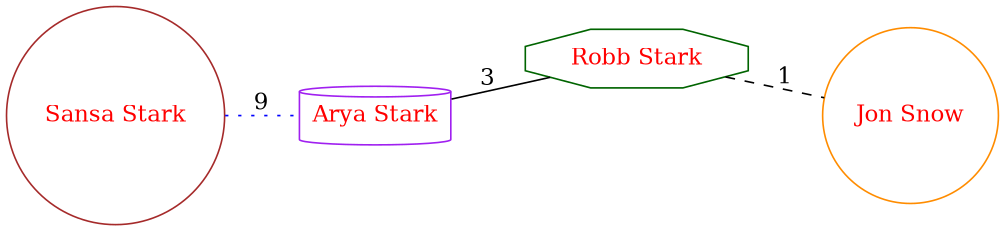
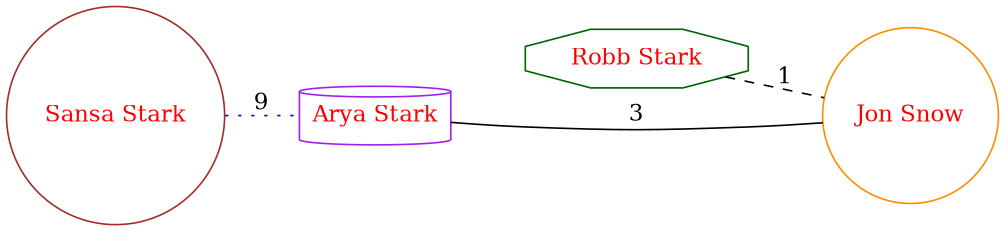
(501, 88) -> (637, 130)
